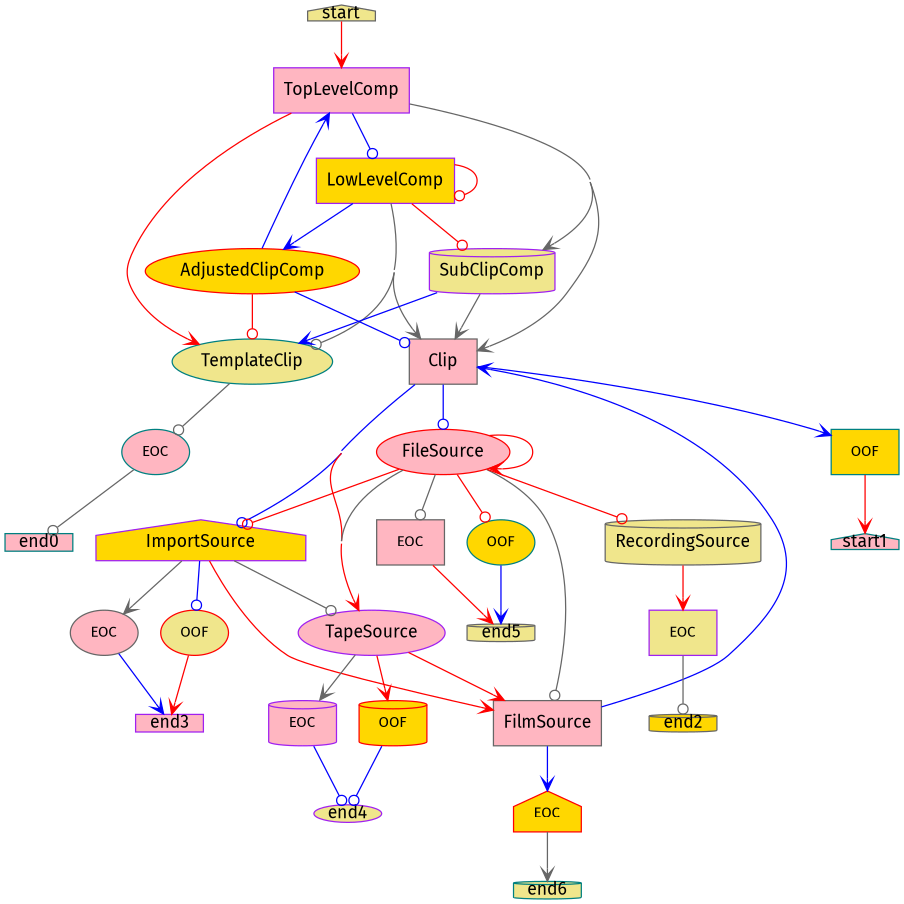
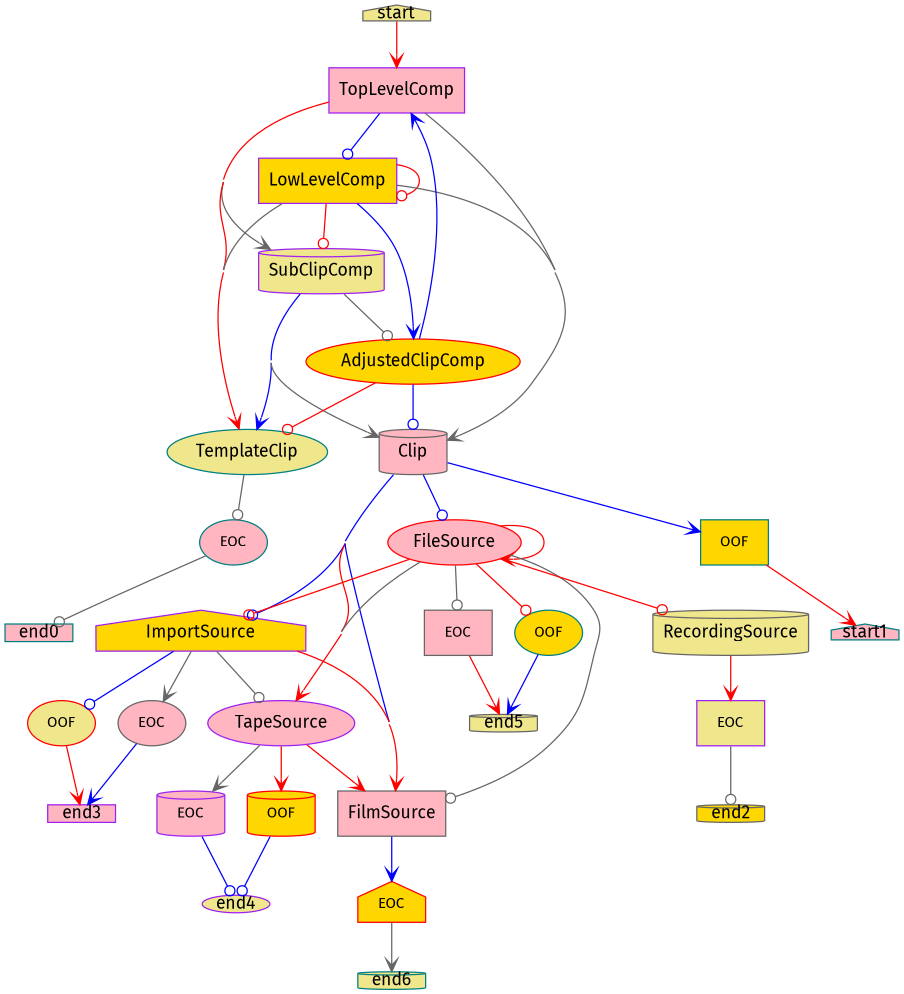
none -> (364, 313)
(443, 362) -> (413, 452)
(762, 507) -> (366, 633)
